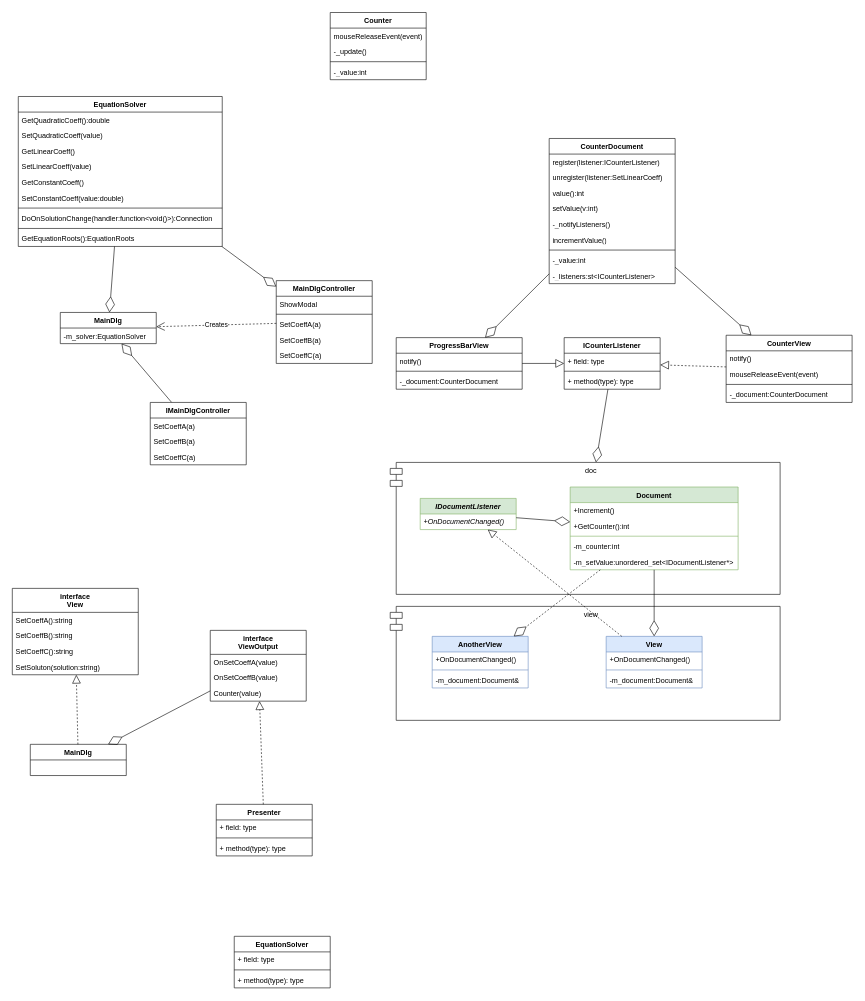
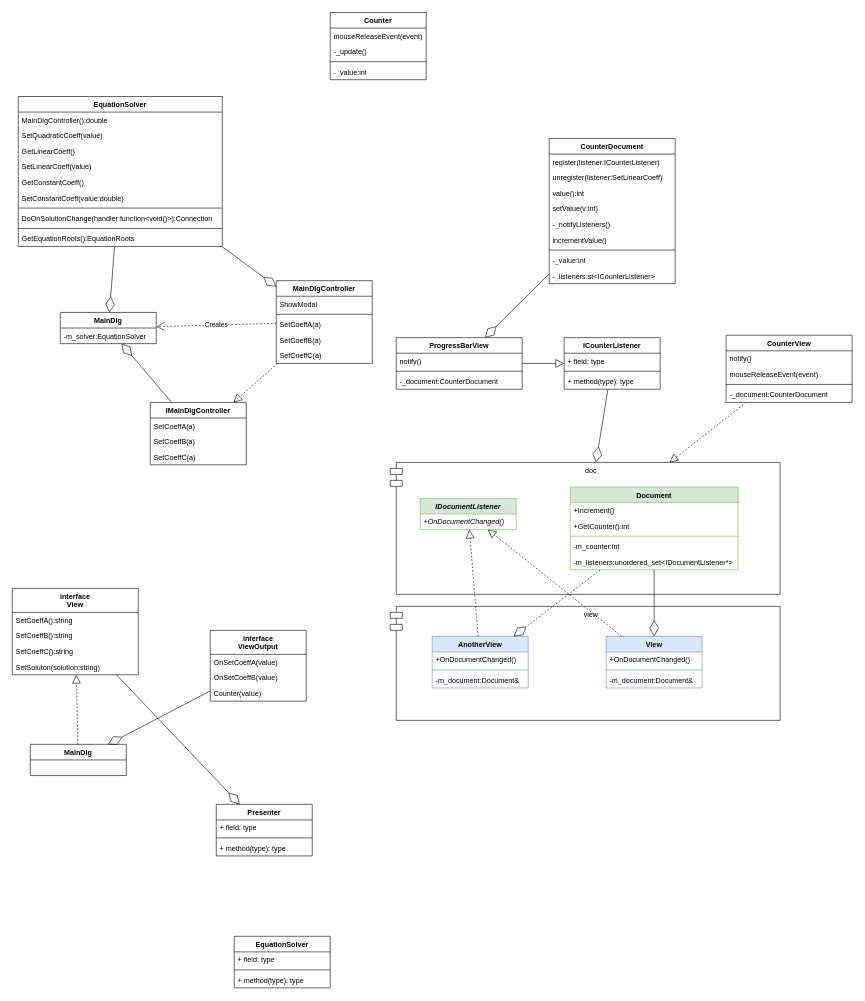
(71, 120) -> (68, 120)
(708, 297) -> none
(696, 366) -> (711, 430)
none -> (259, 380)
(537, 519) -> none
(655, 567) -> (655, 567)
none -> (474, 587)
none -> (173, 734)
(262, 757) -> none
